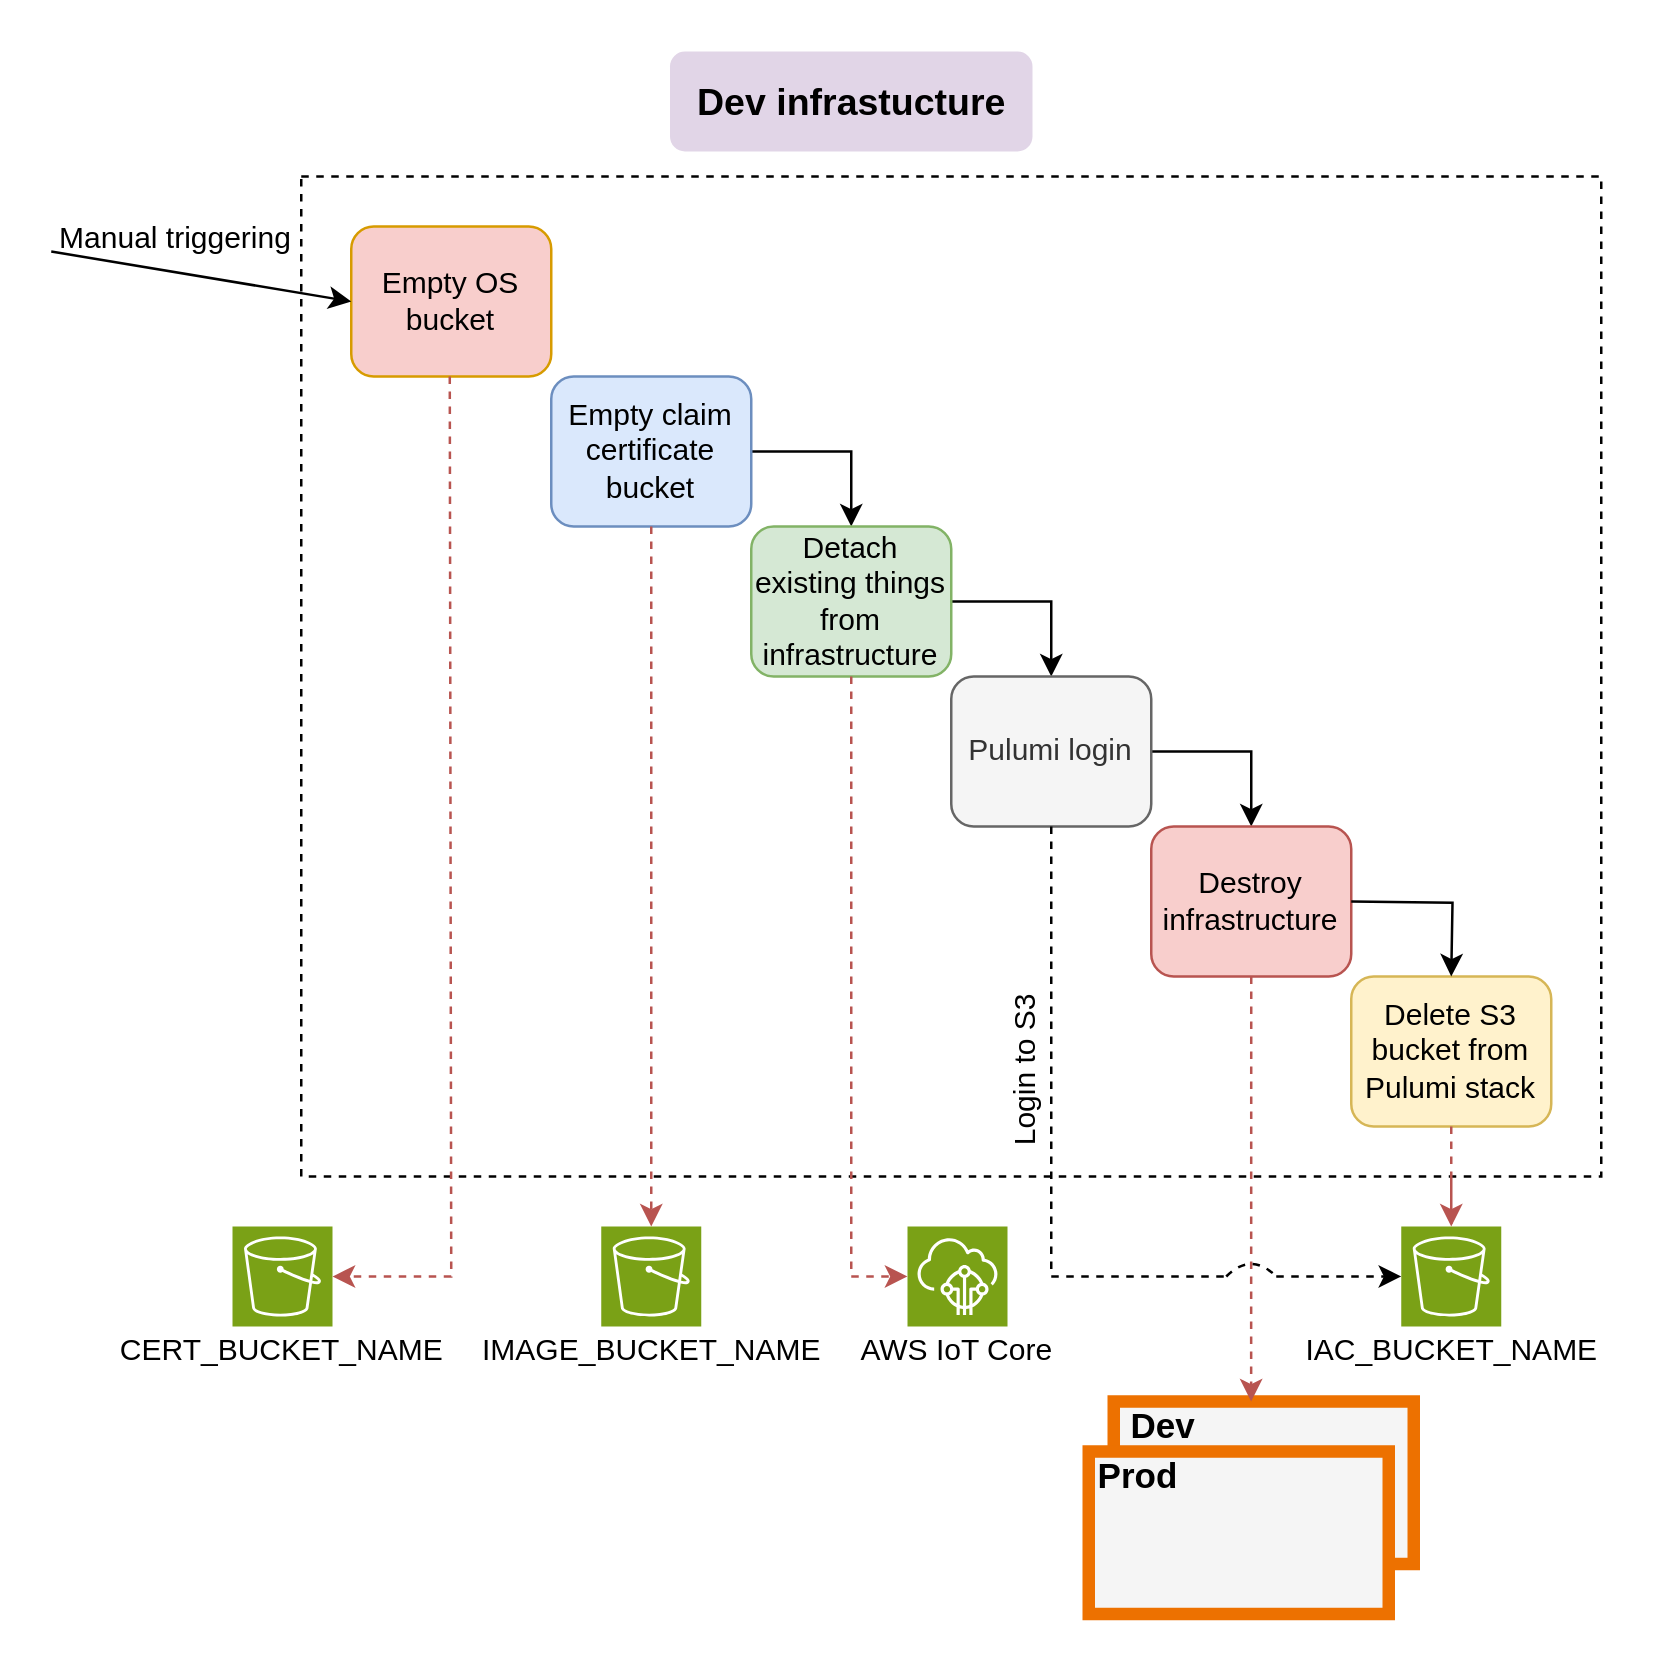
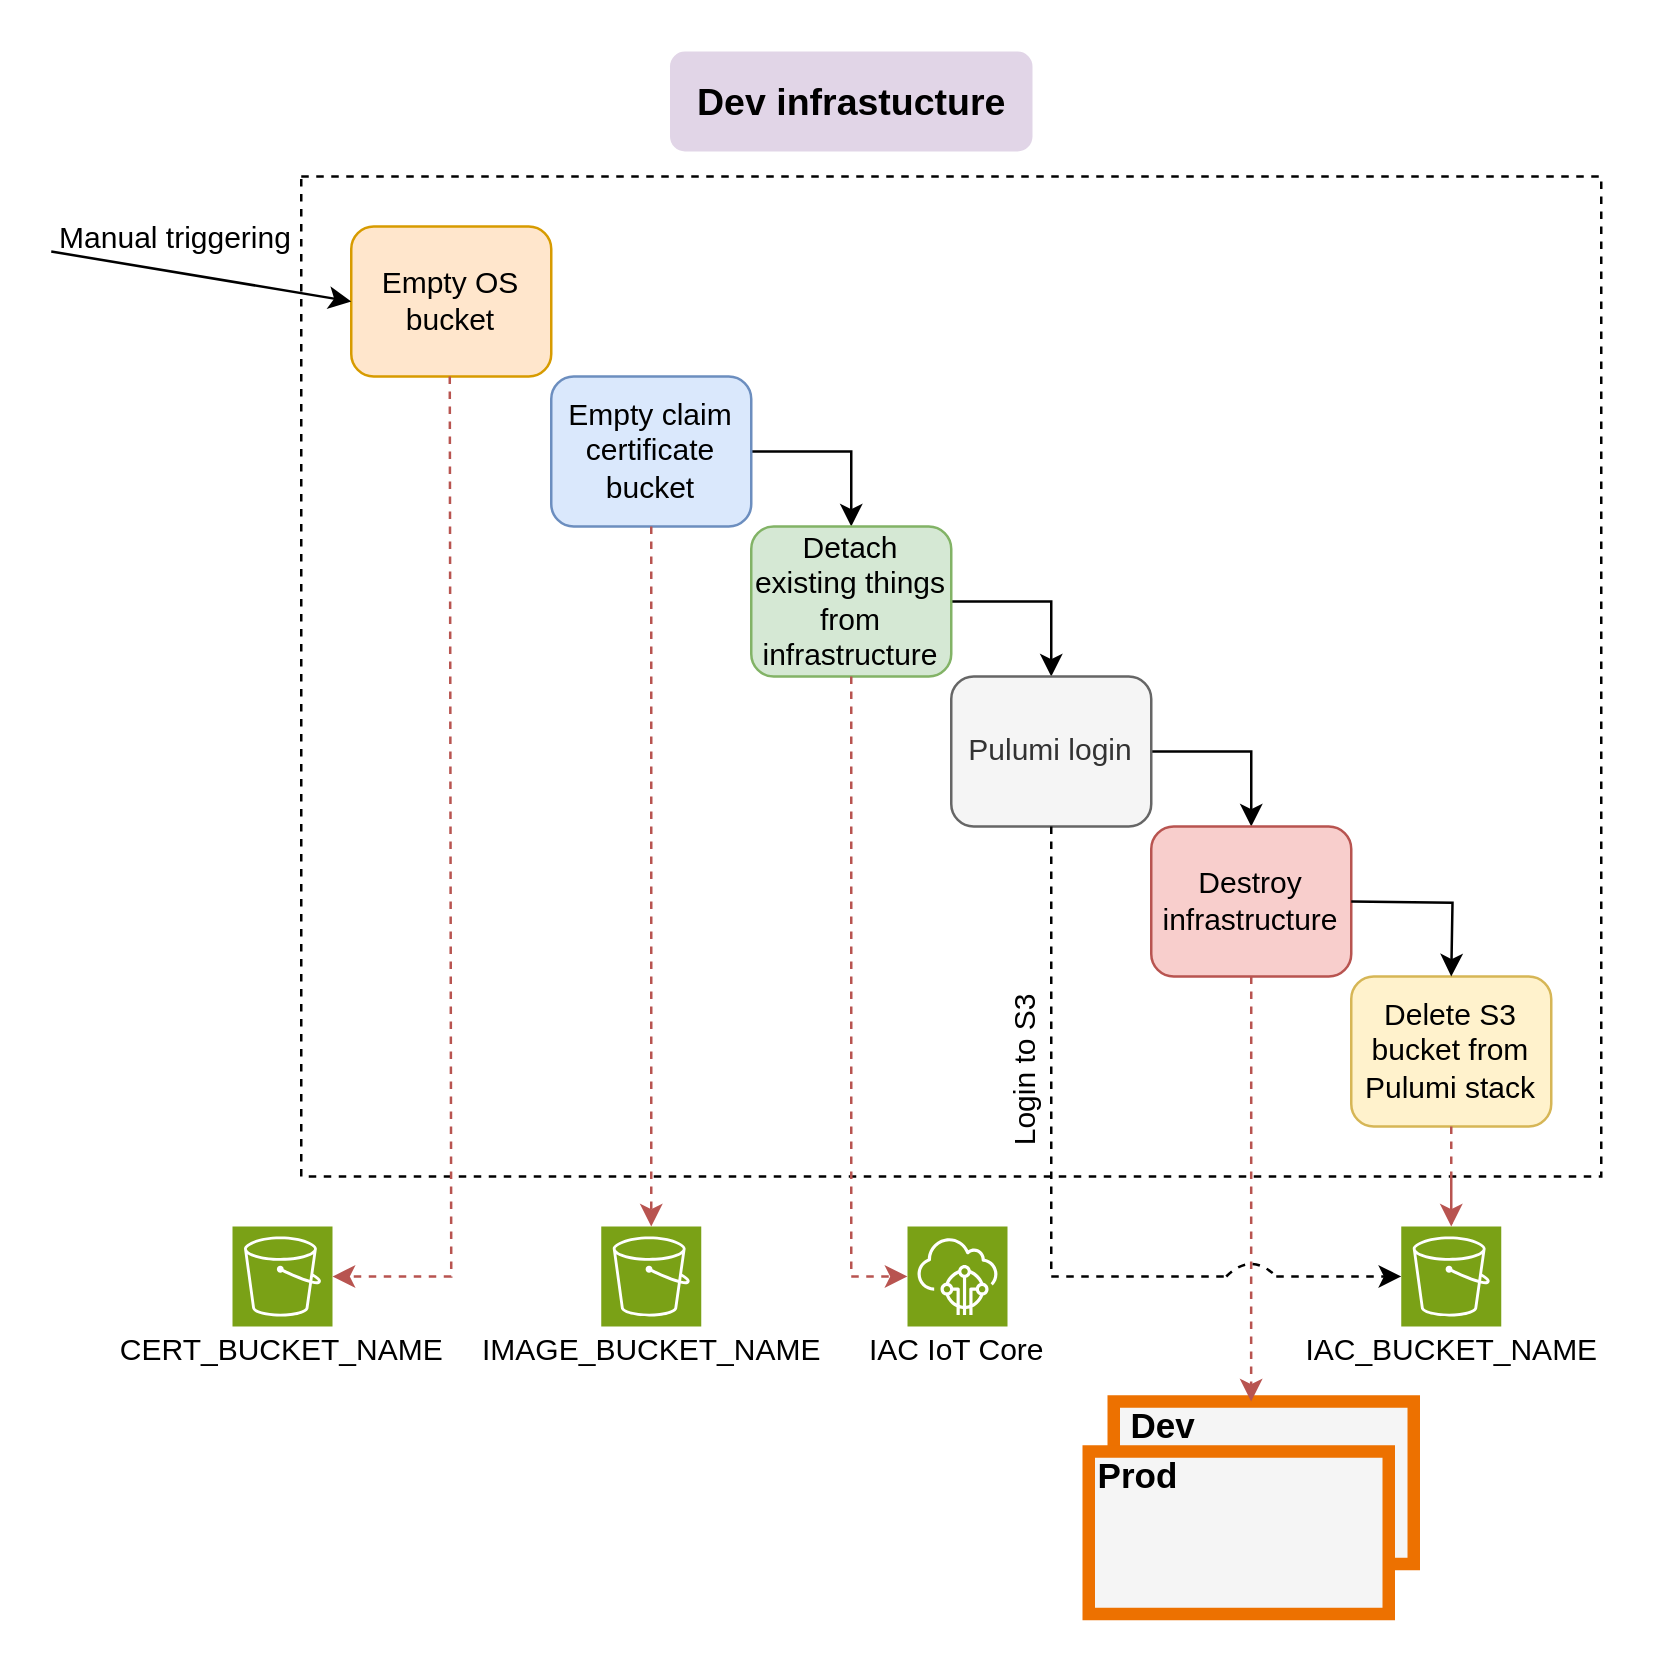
(451, 301) -> (451, 301)
(958, 1351) -> (958, 1351)
